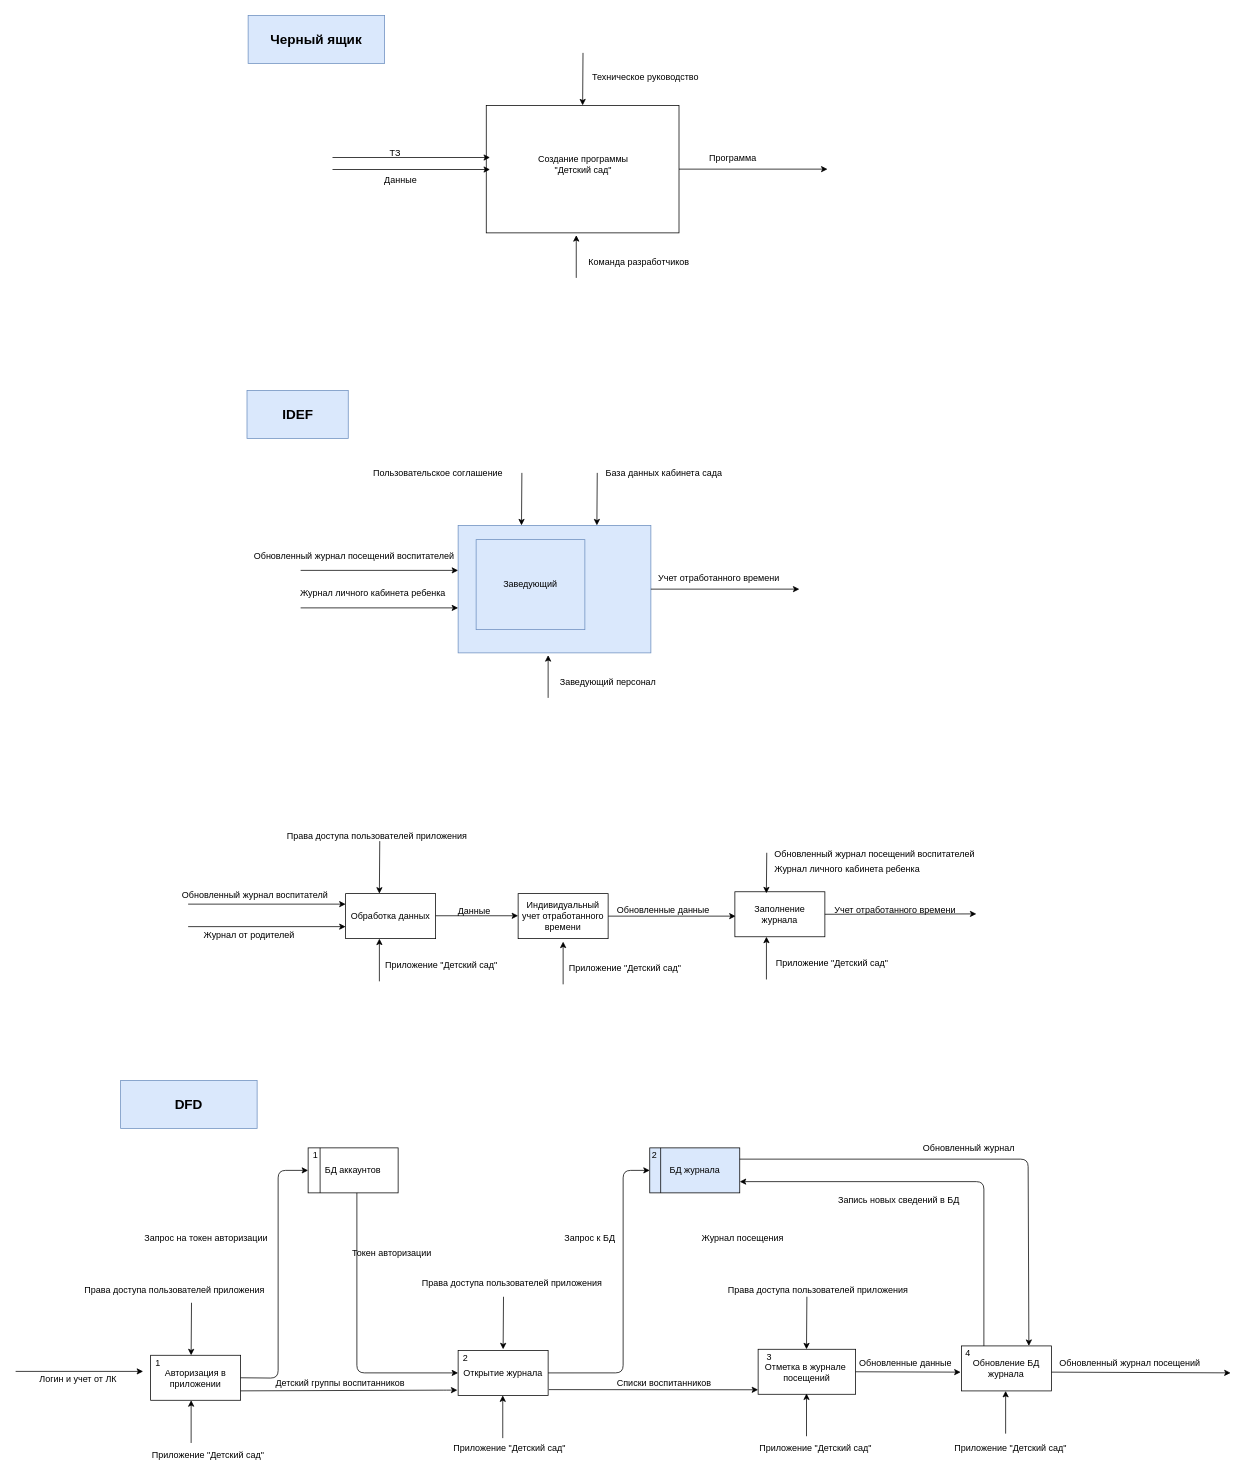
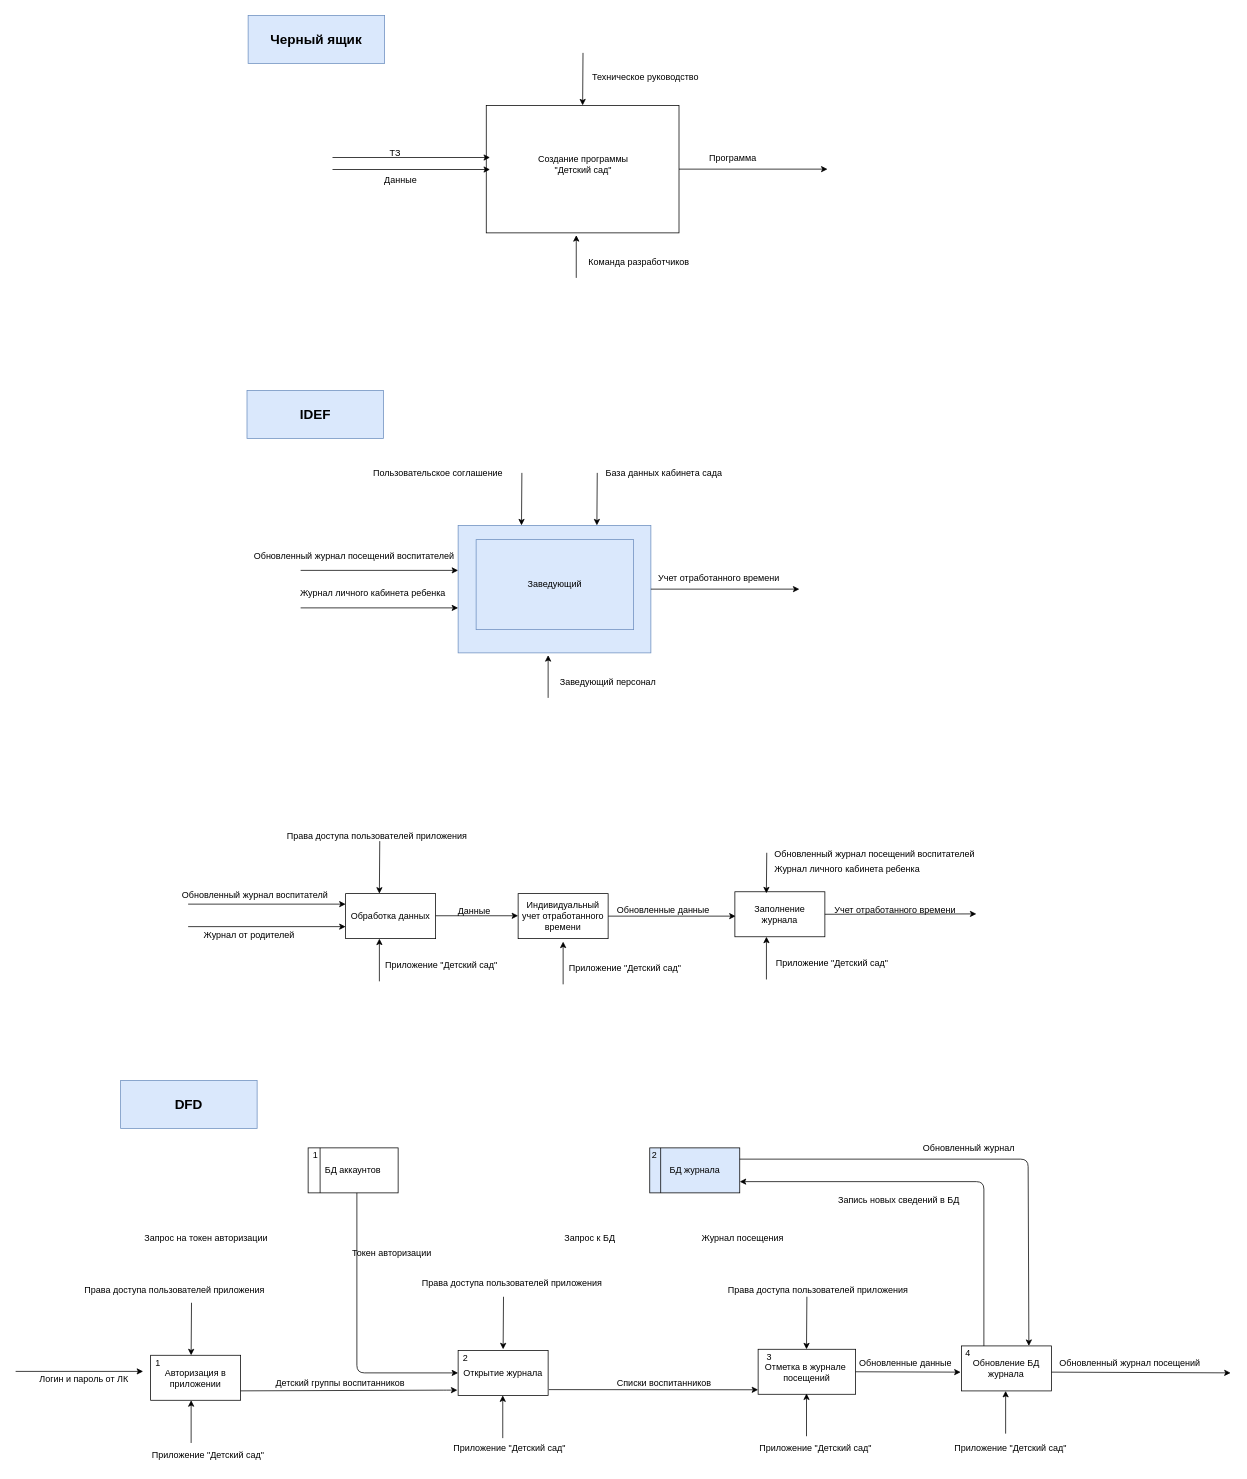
(297, 414) -> (315, 414)
(530, 585) -> (555, 585)
(289, 1170) -> none
(632, 1170) -> none
(80, 1380) -> (85, 1380)
